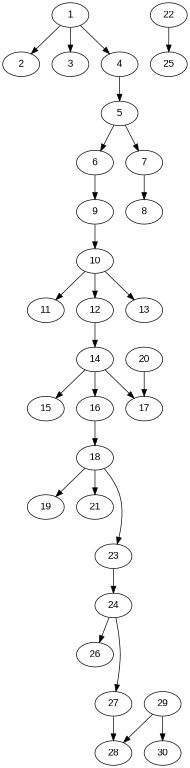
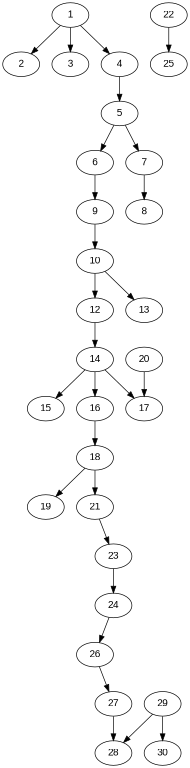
(46, 310) -> none
(121, 501) -> (103, 528)
(120, 651) -> (103, 676)
